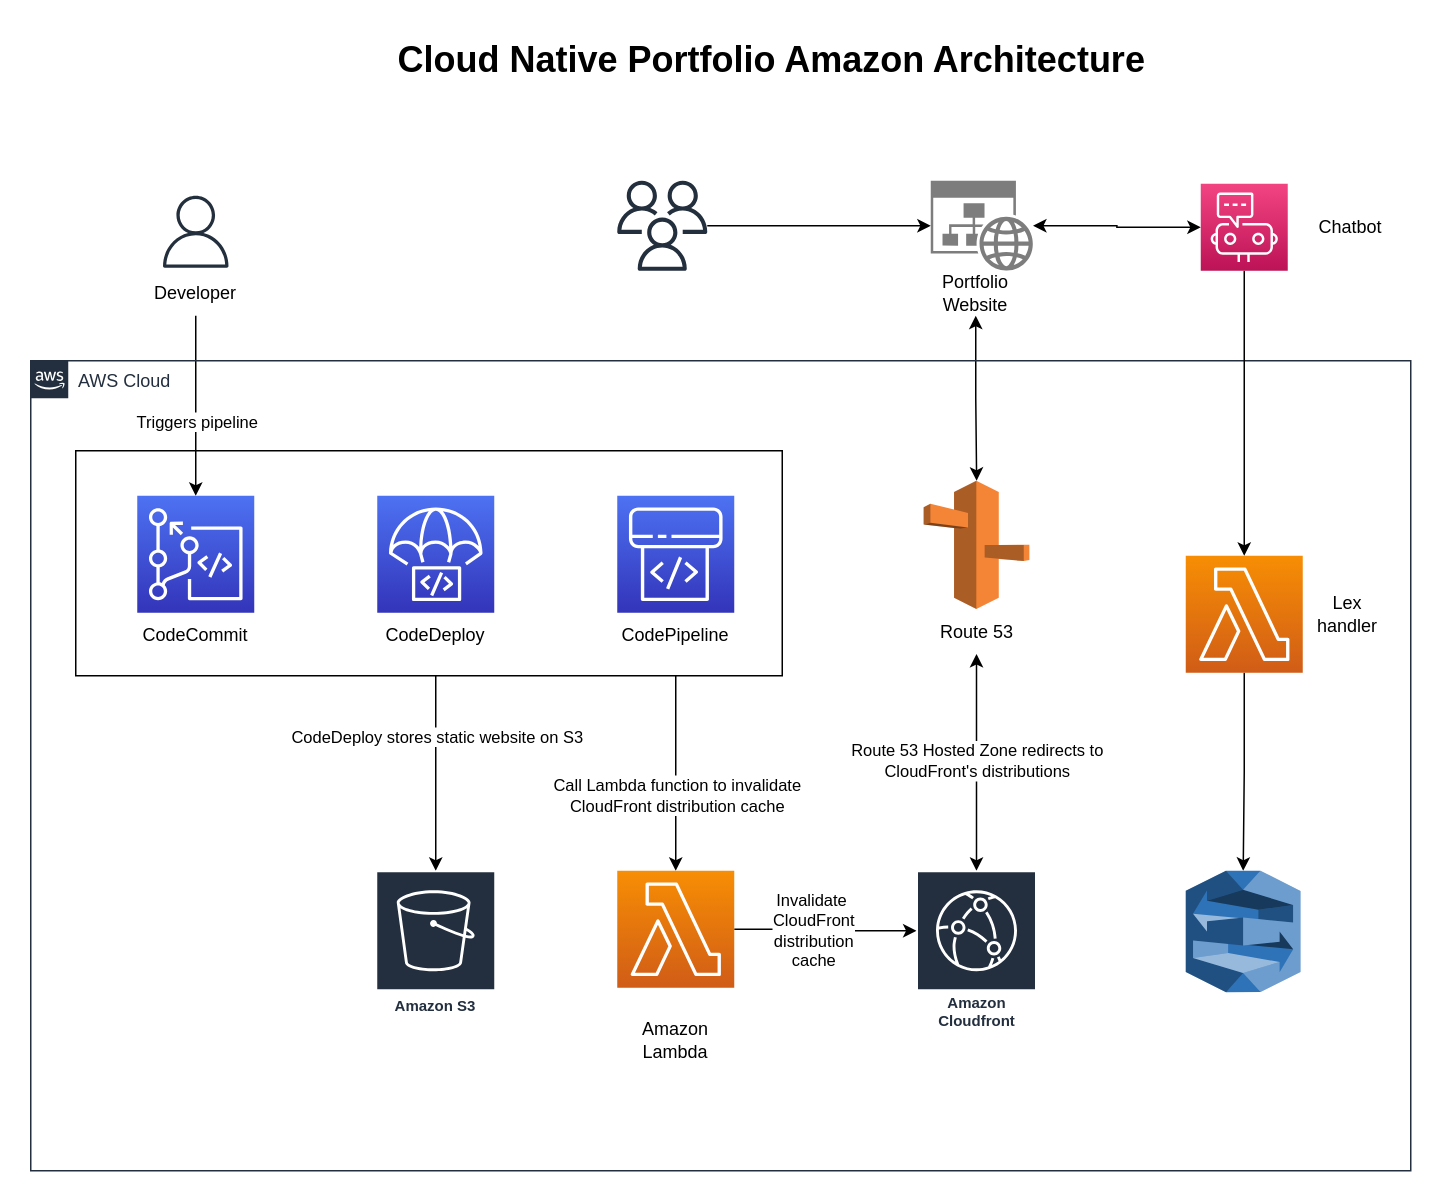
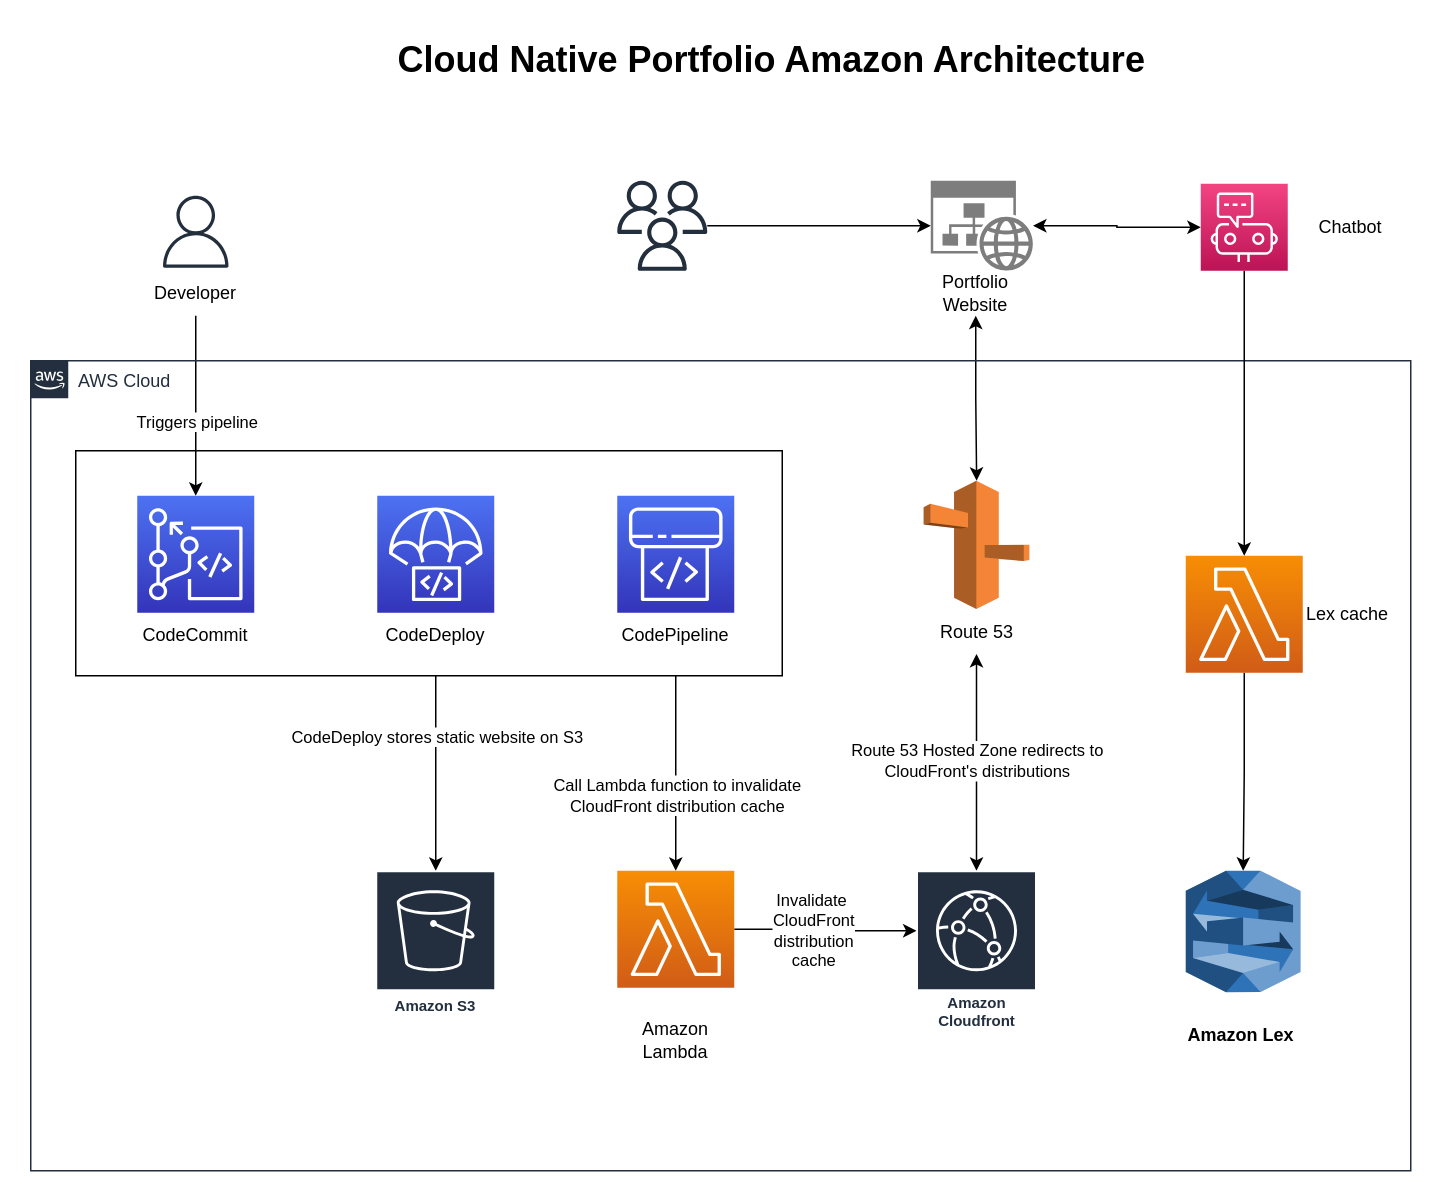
(1348, 614) -> (1348, 614)
none -> (1241, 1036)
